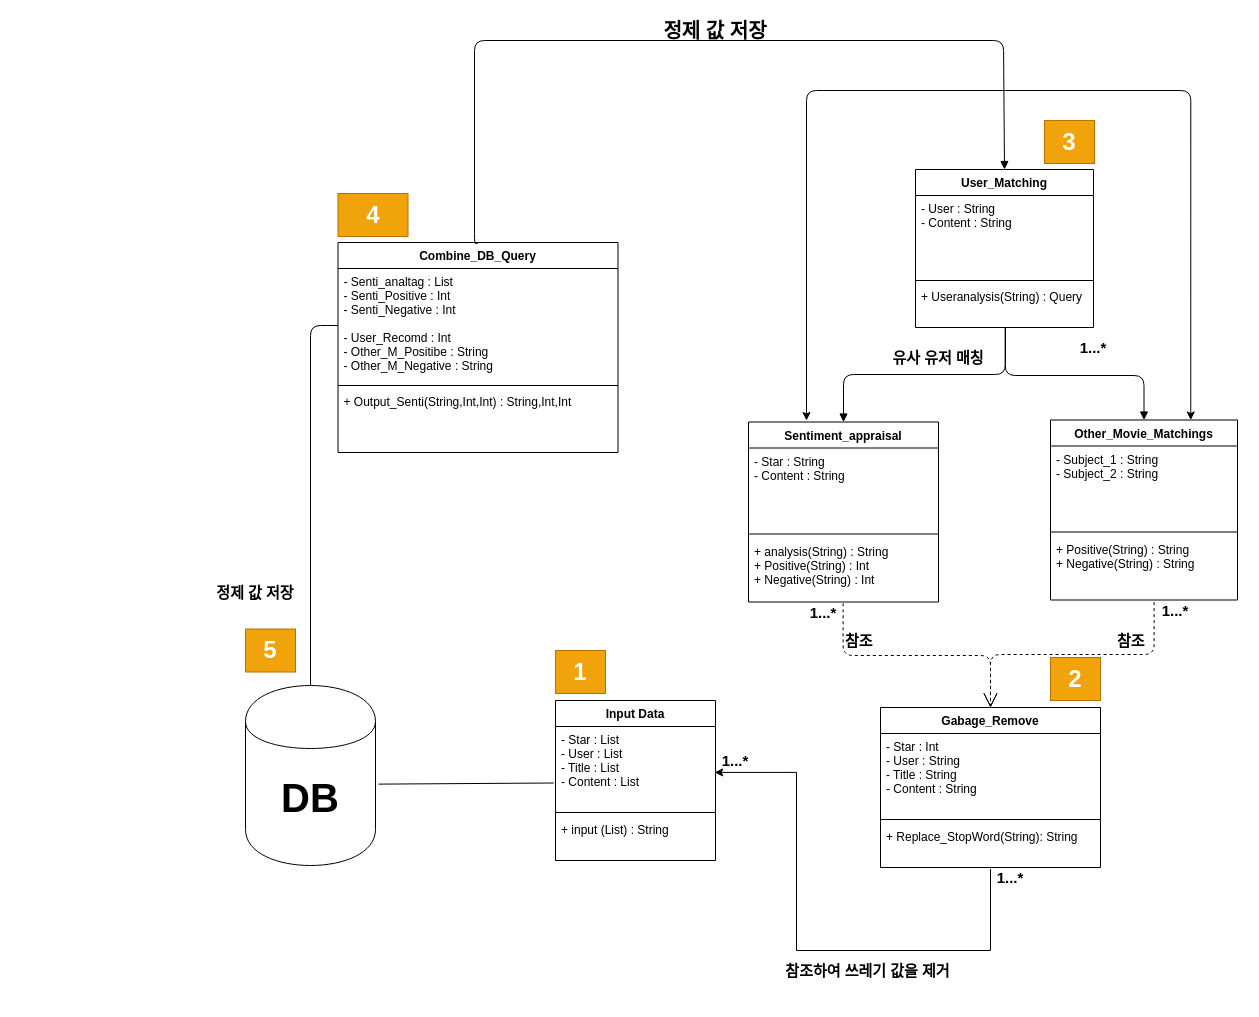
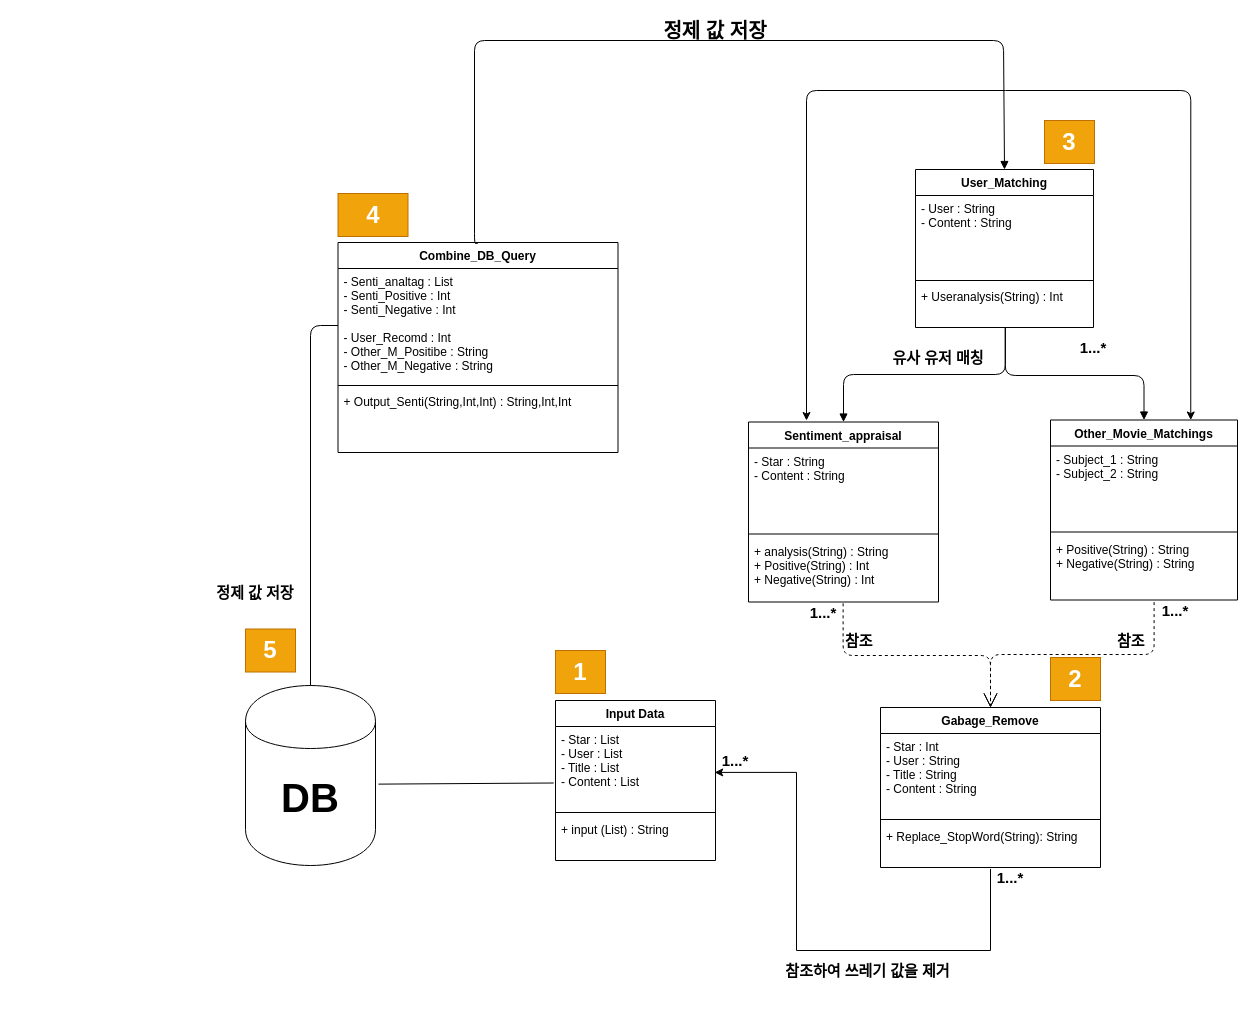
(1011, 297) -> (1004, 297)
